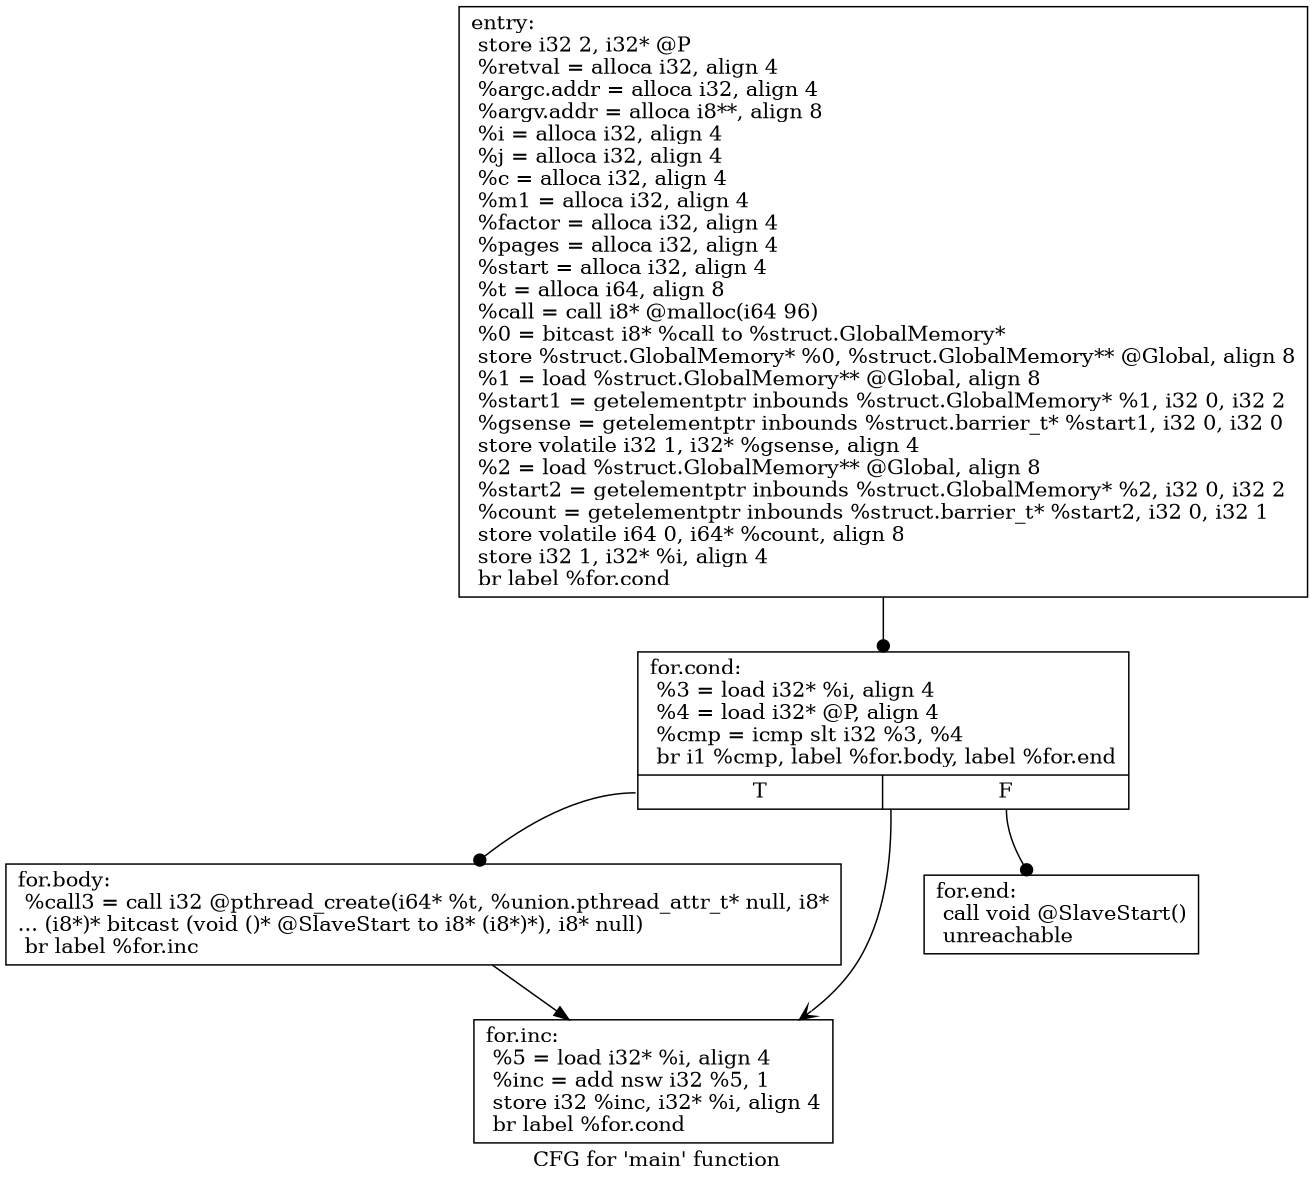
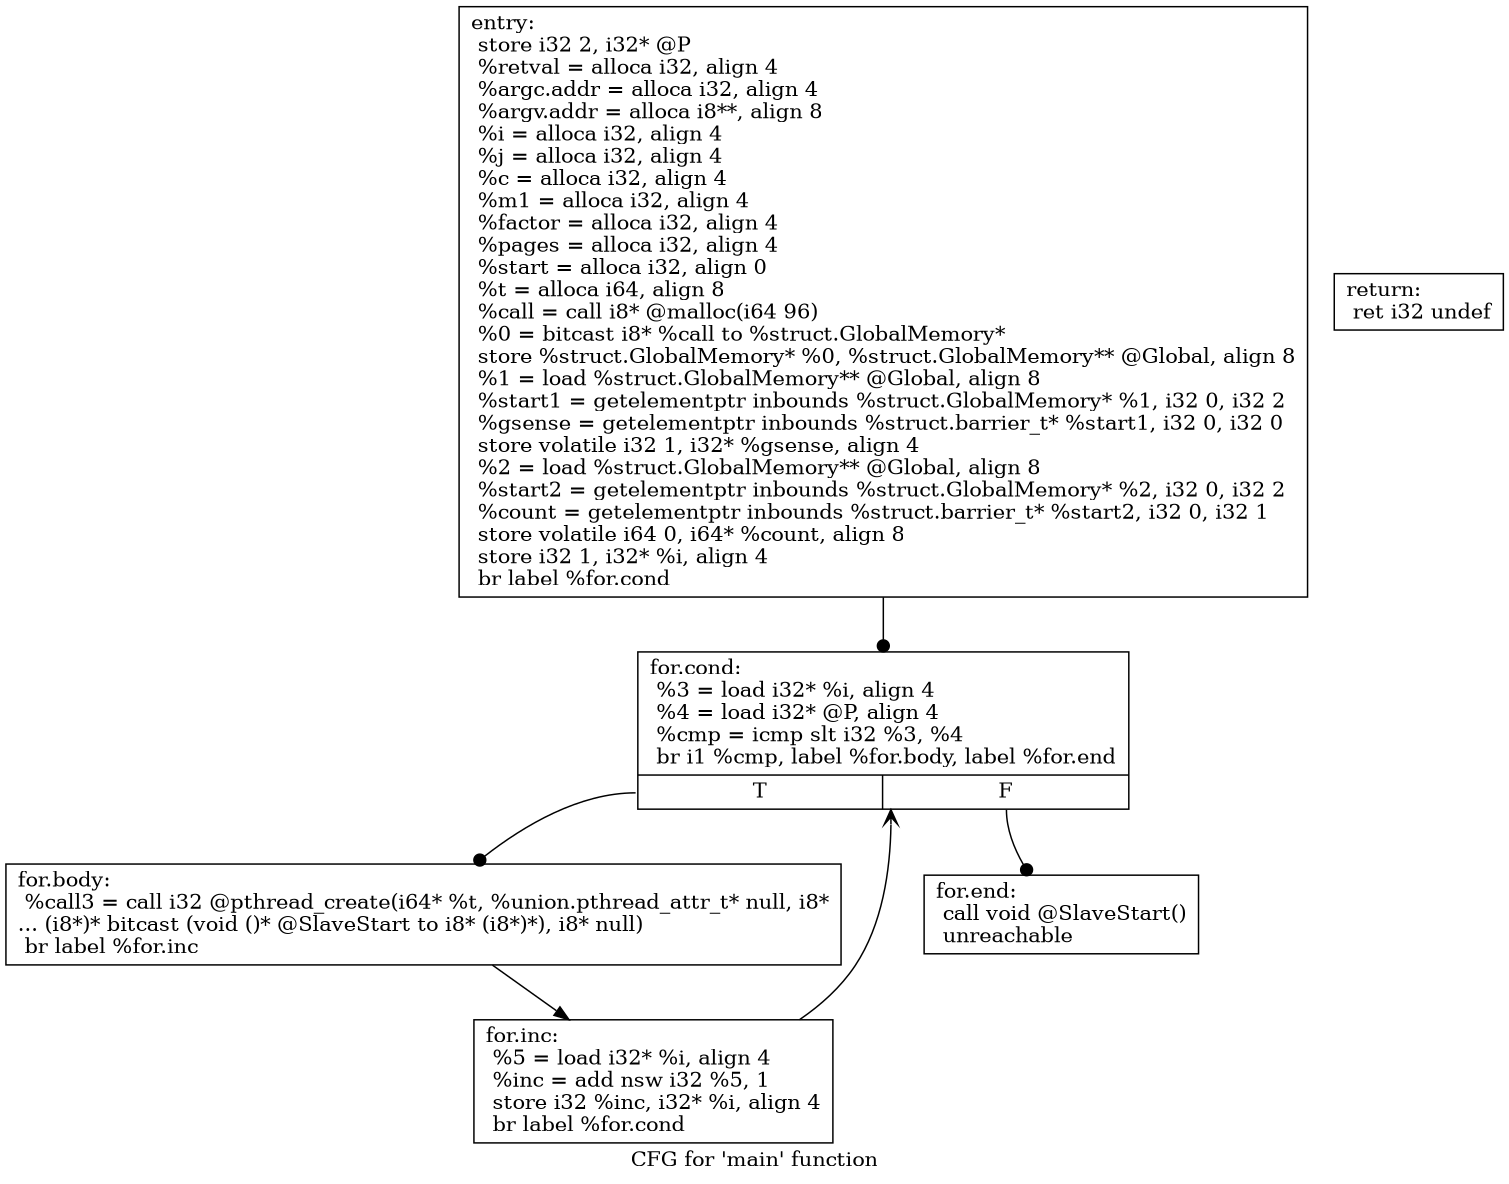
(619, 268) -> (619, 268)
none -> (1419, 302)
(876, 921) -> (871, 935)
